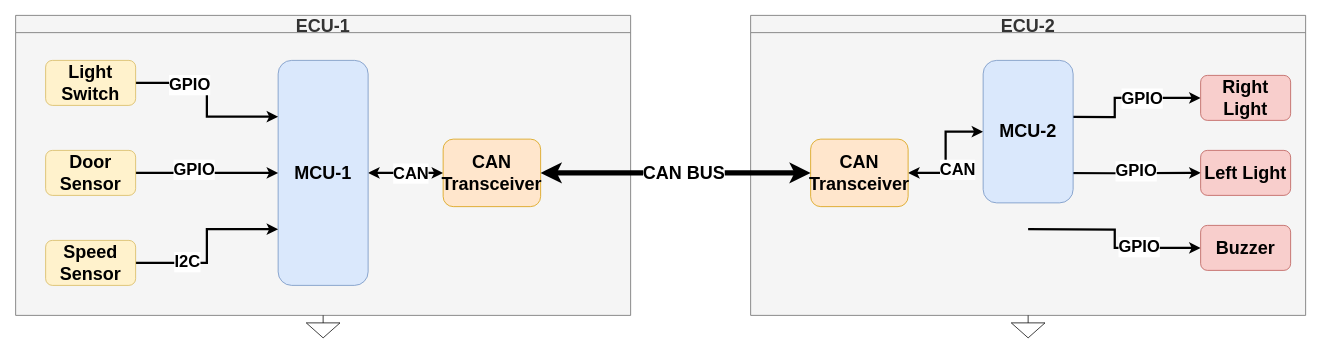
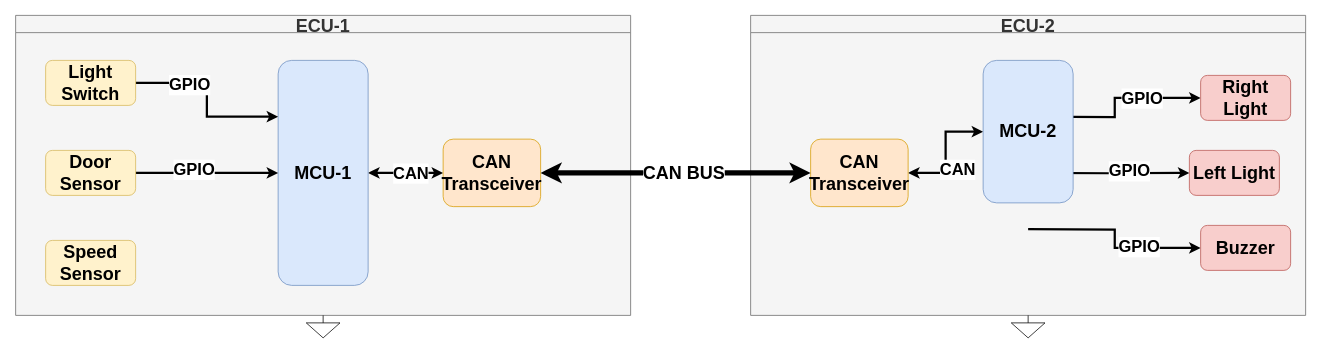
(1245, 173) -> (1234, 173)
(207, 251) -> none
